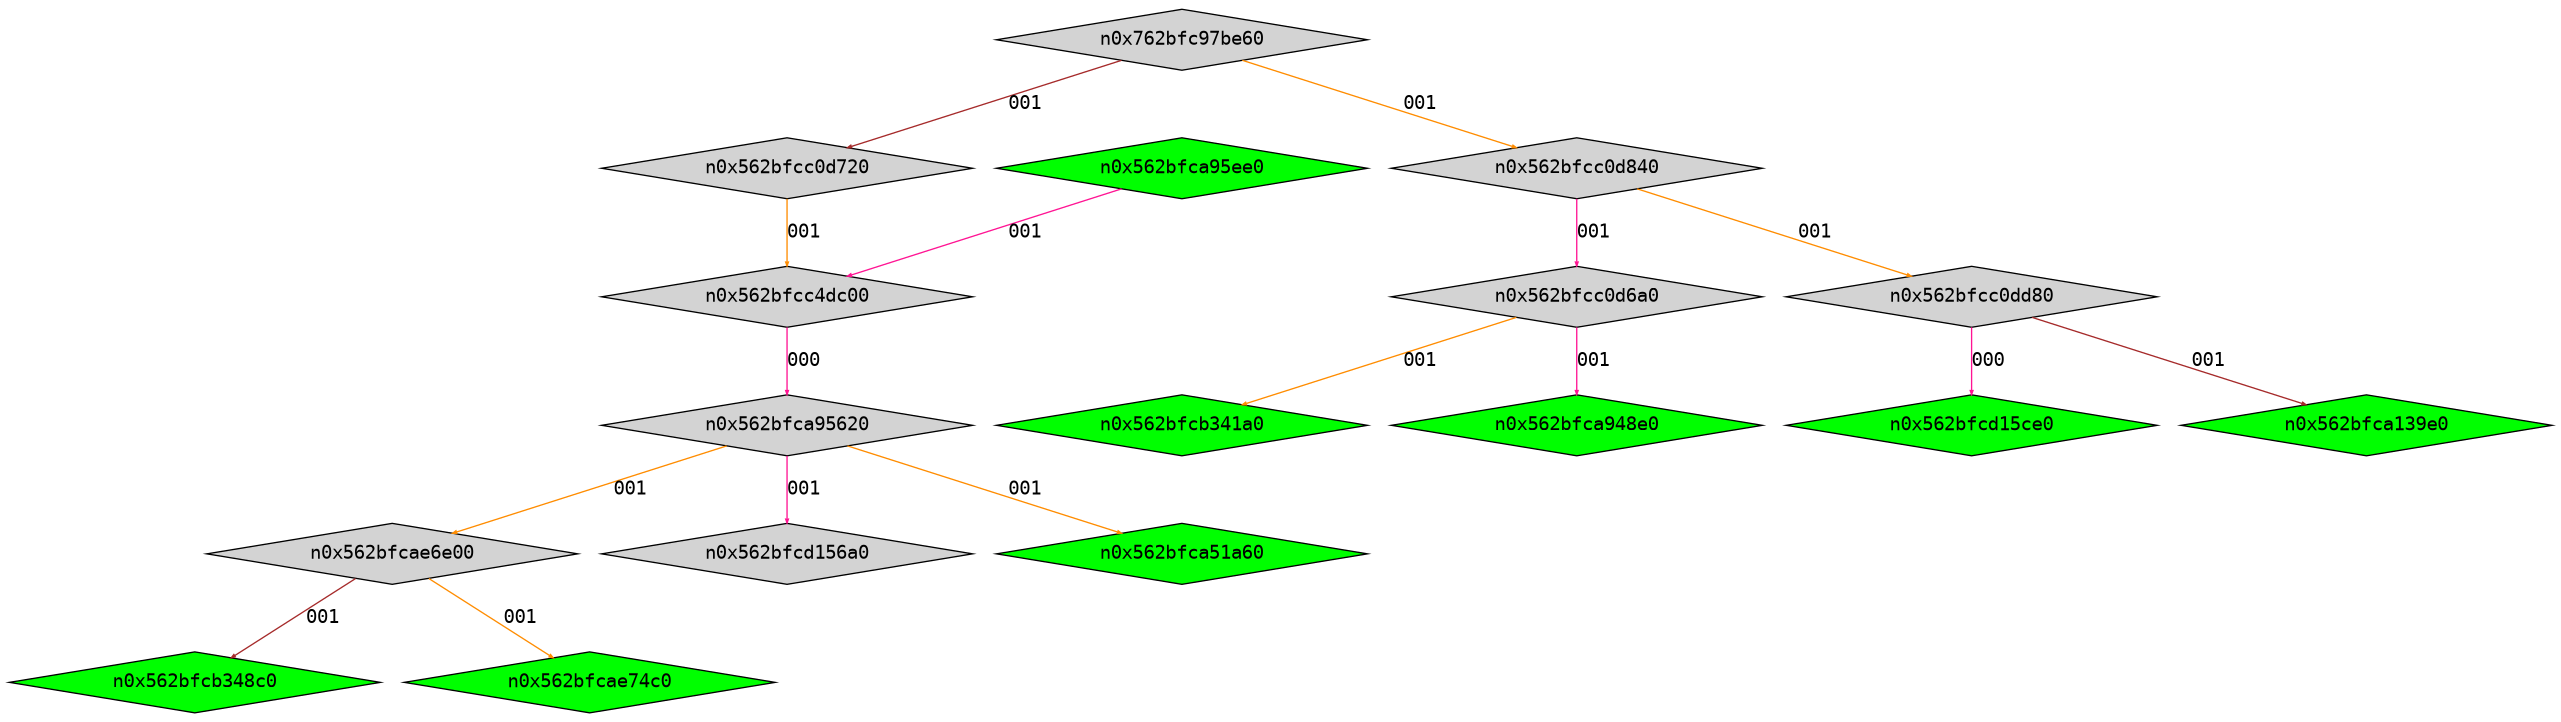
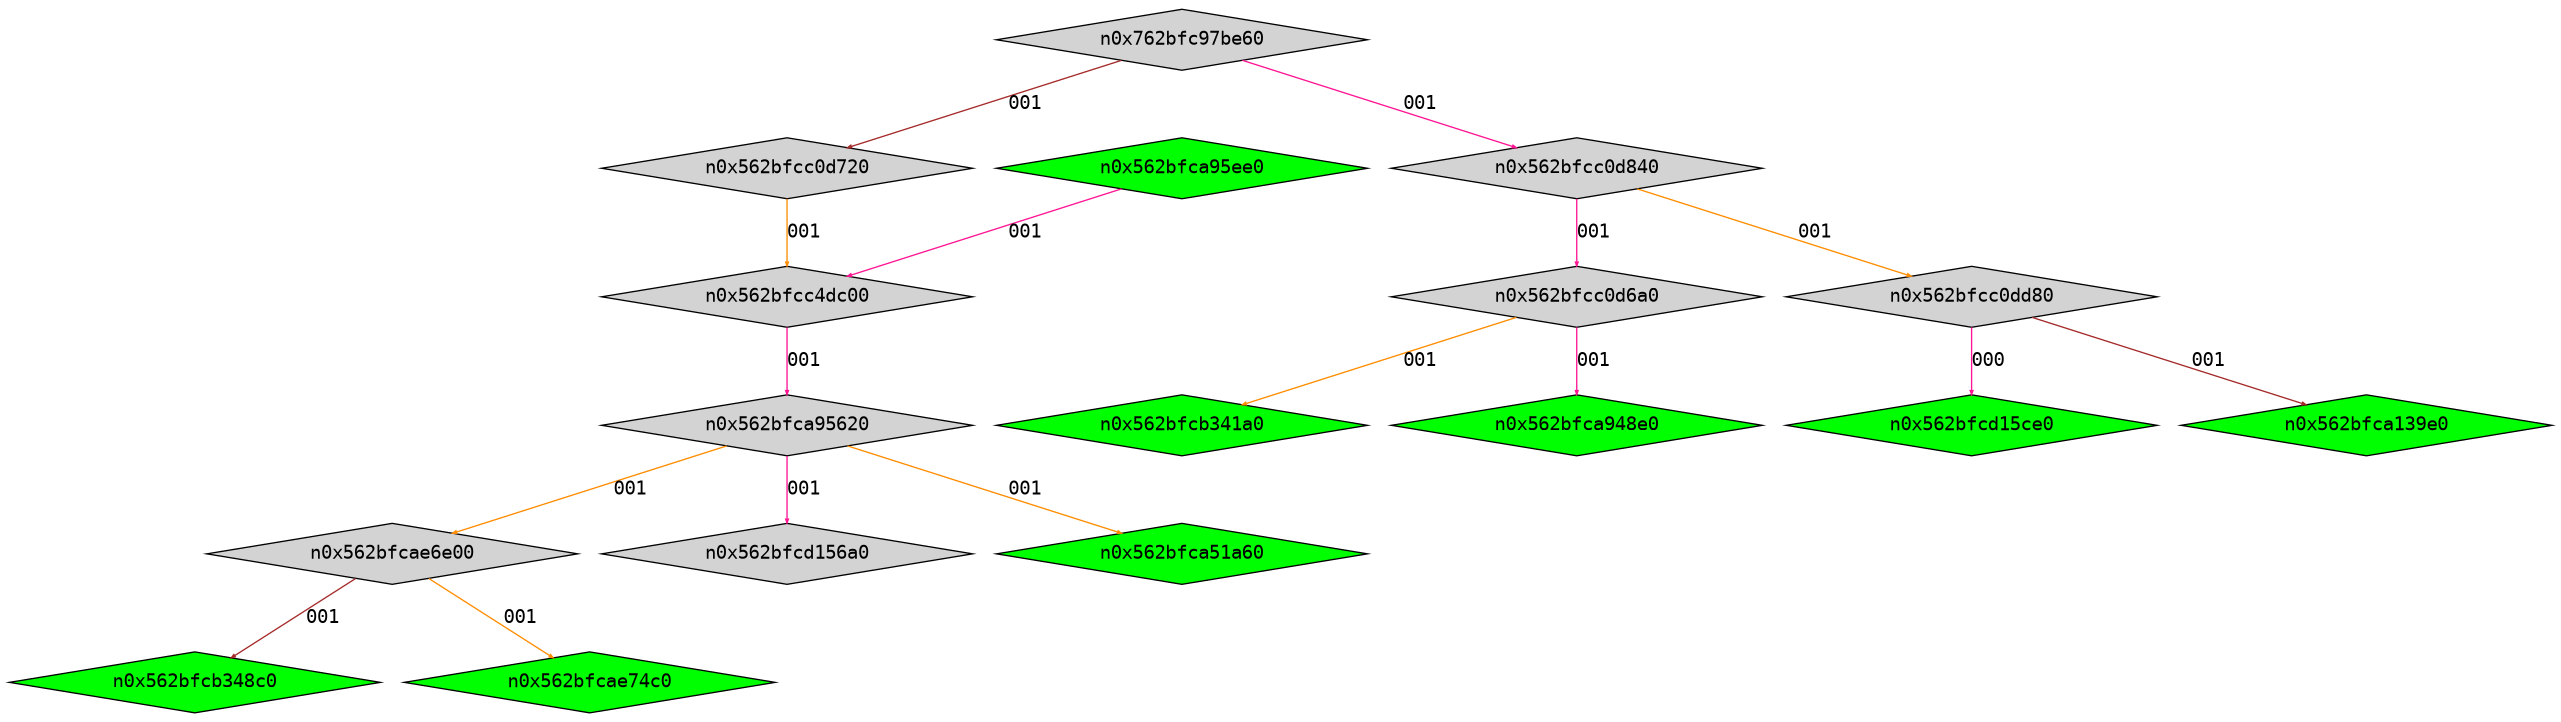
(1377, 103) -> (1377, 103)
(804, 361) -> (804, 361)
